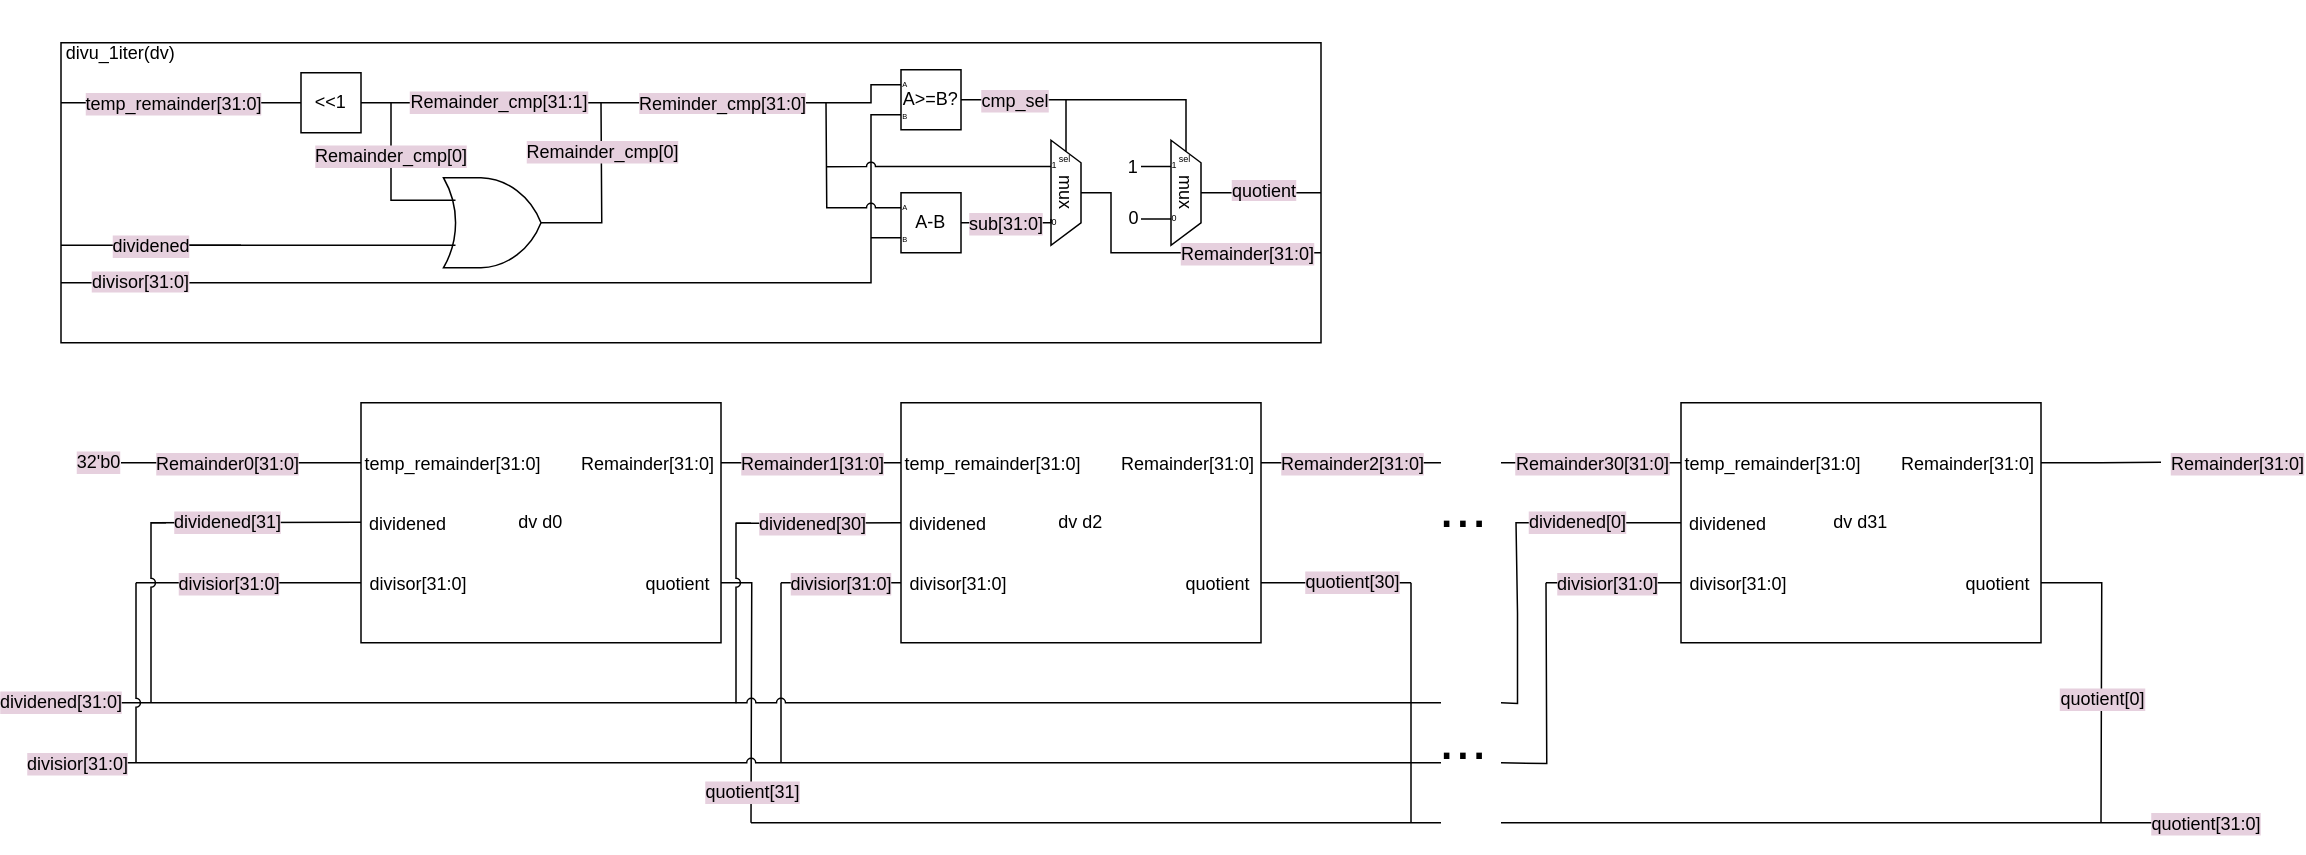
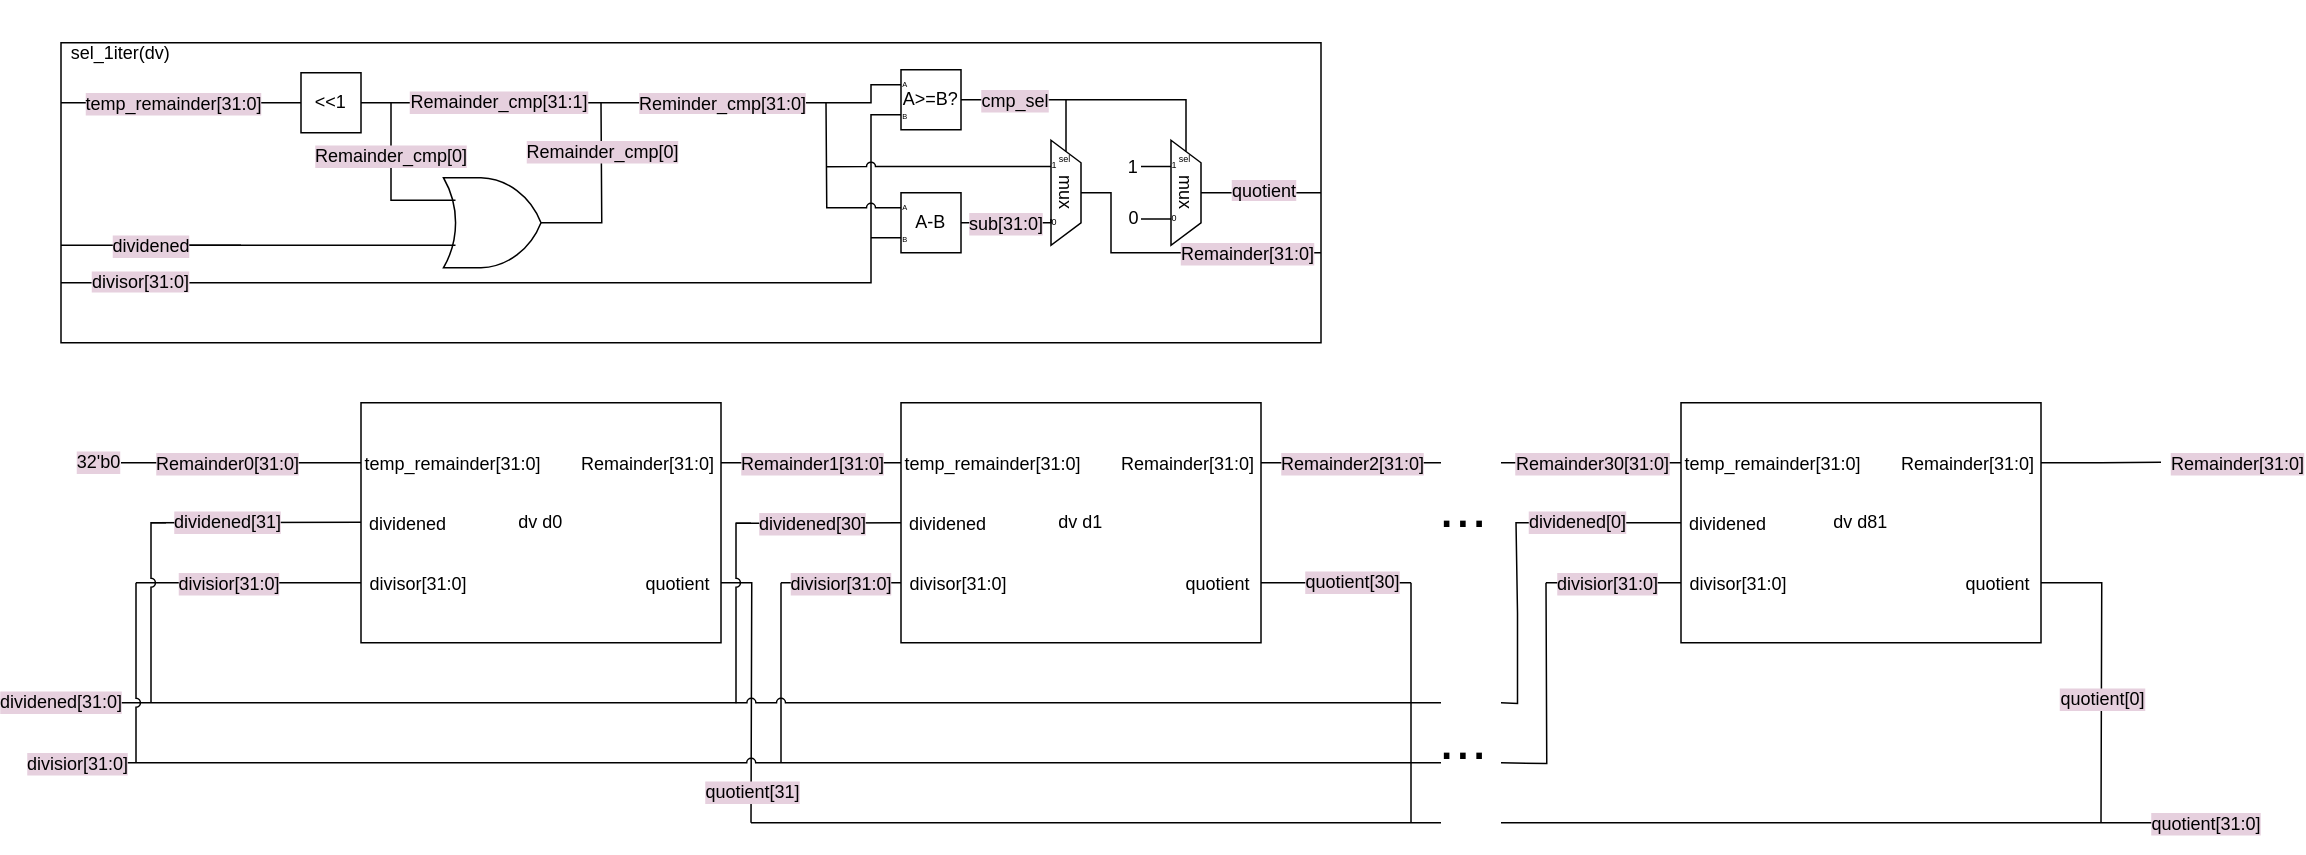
(121, 53) -> (121, 53)
(1081, 523) -> (1081, 523)
(1861, 523) -> (1861, 523)
